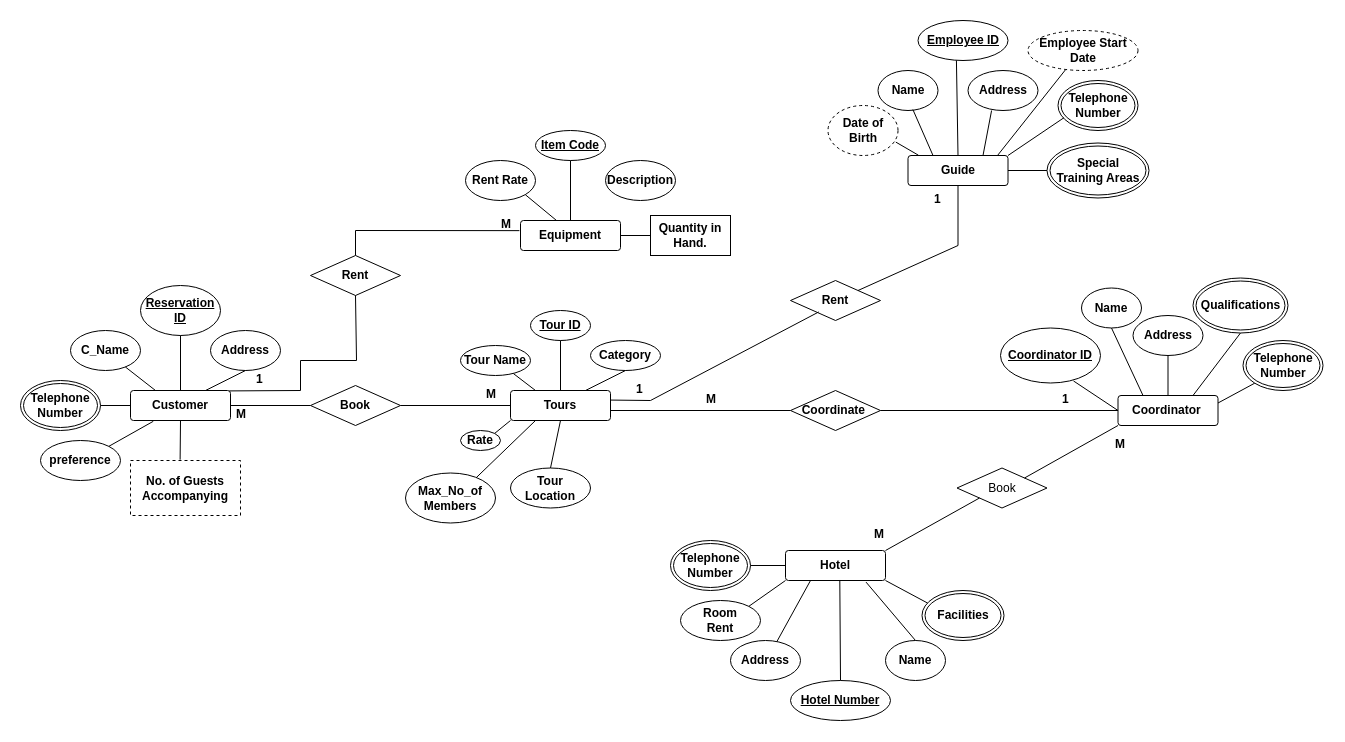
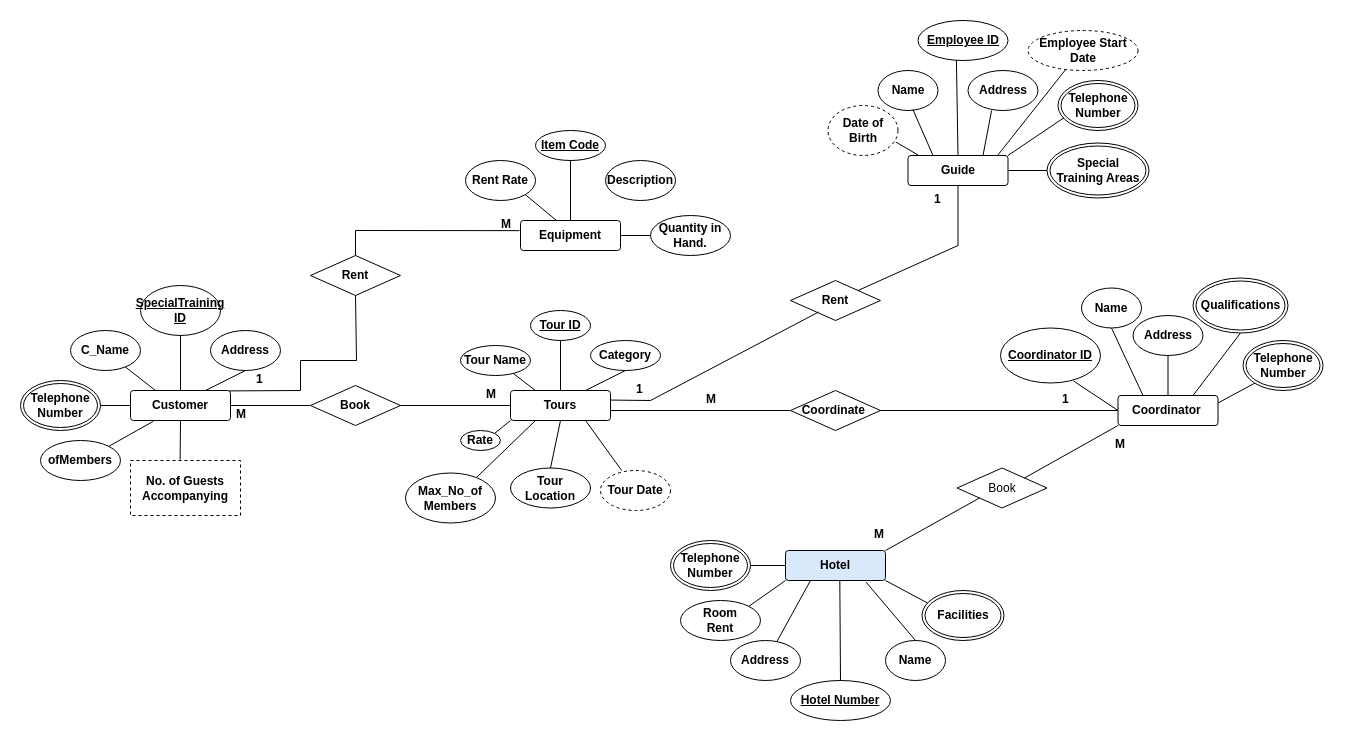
(691, 236) -> (691, 236)
(181, 311) -> (181, 311)
none -> (603, 445)
(81, 461) -> (81, 461)
none -> (636, 491)
(836, 566) -> (836, 566)
